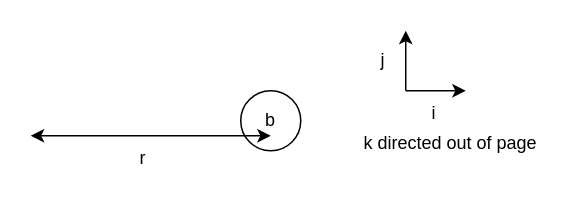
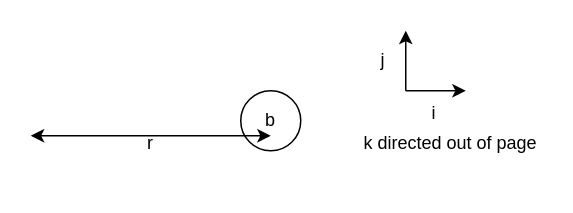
(143, 158) -> (151, 143)
